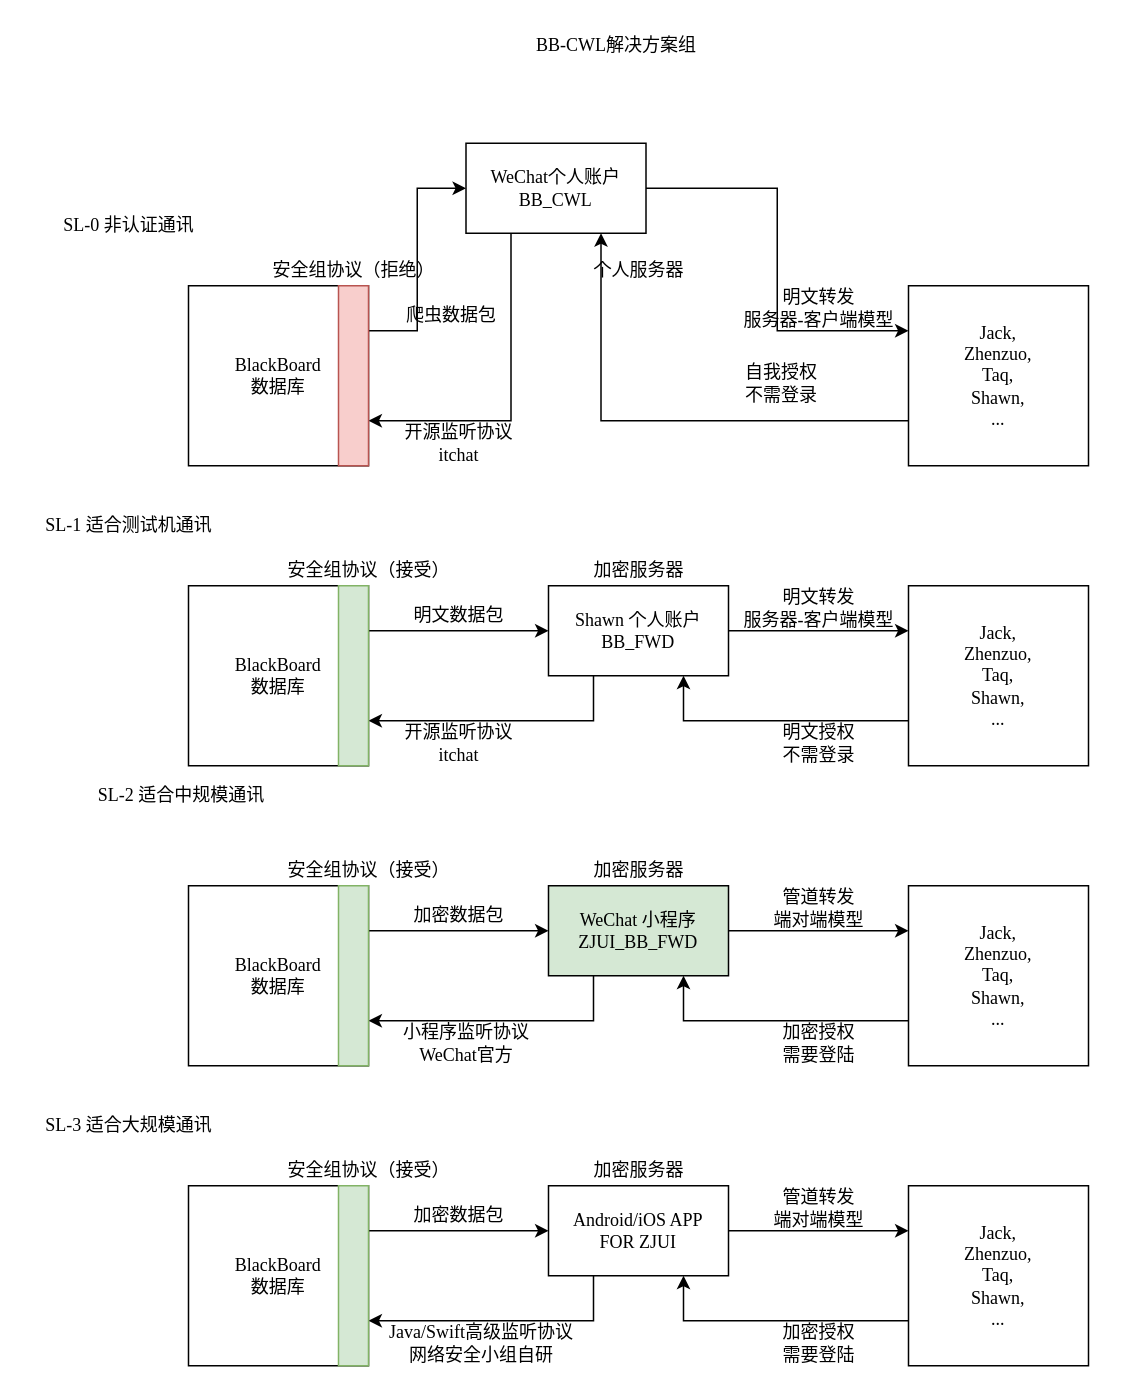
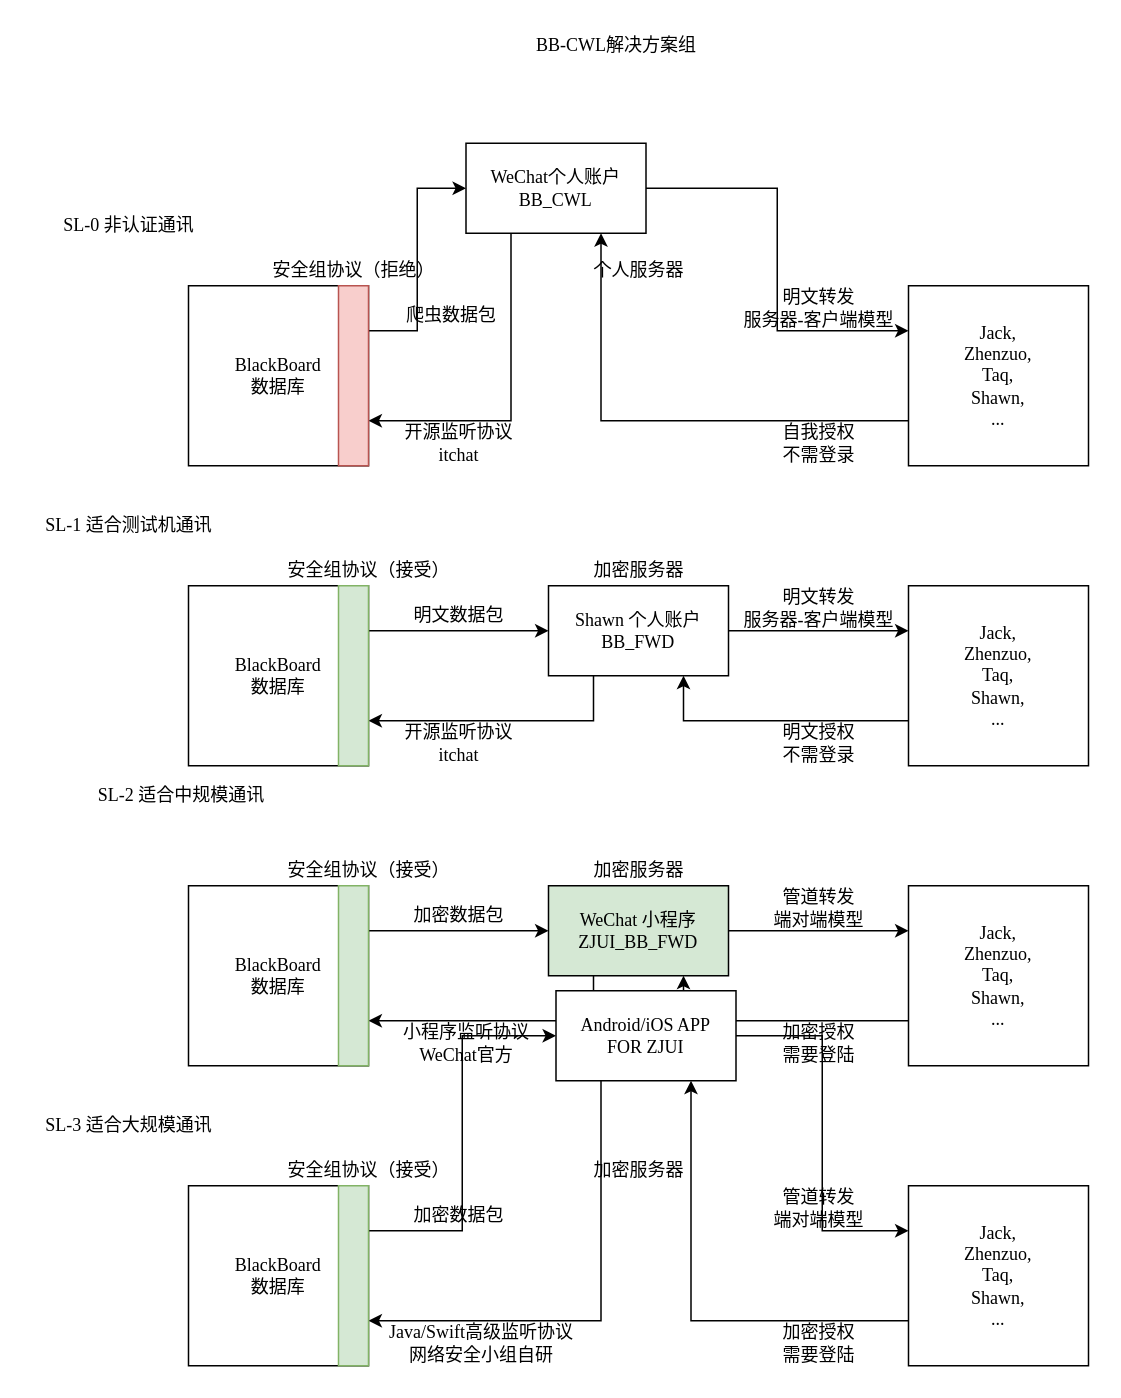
(781, 383) -> (818, 443)
(638, 1231) -> (646, 1036)
